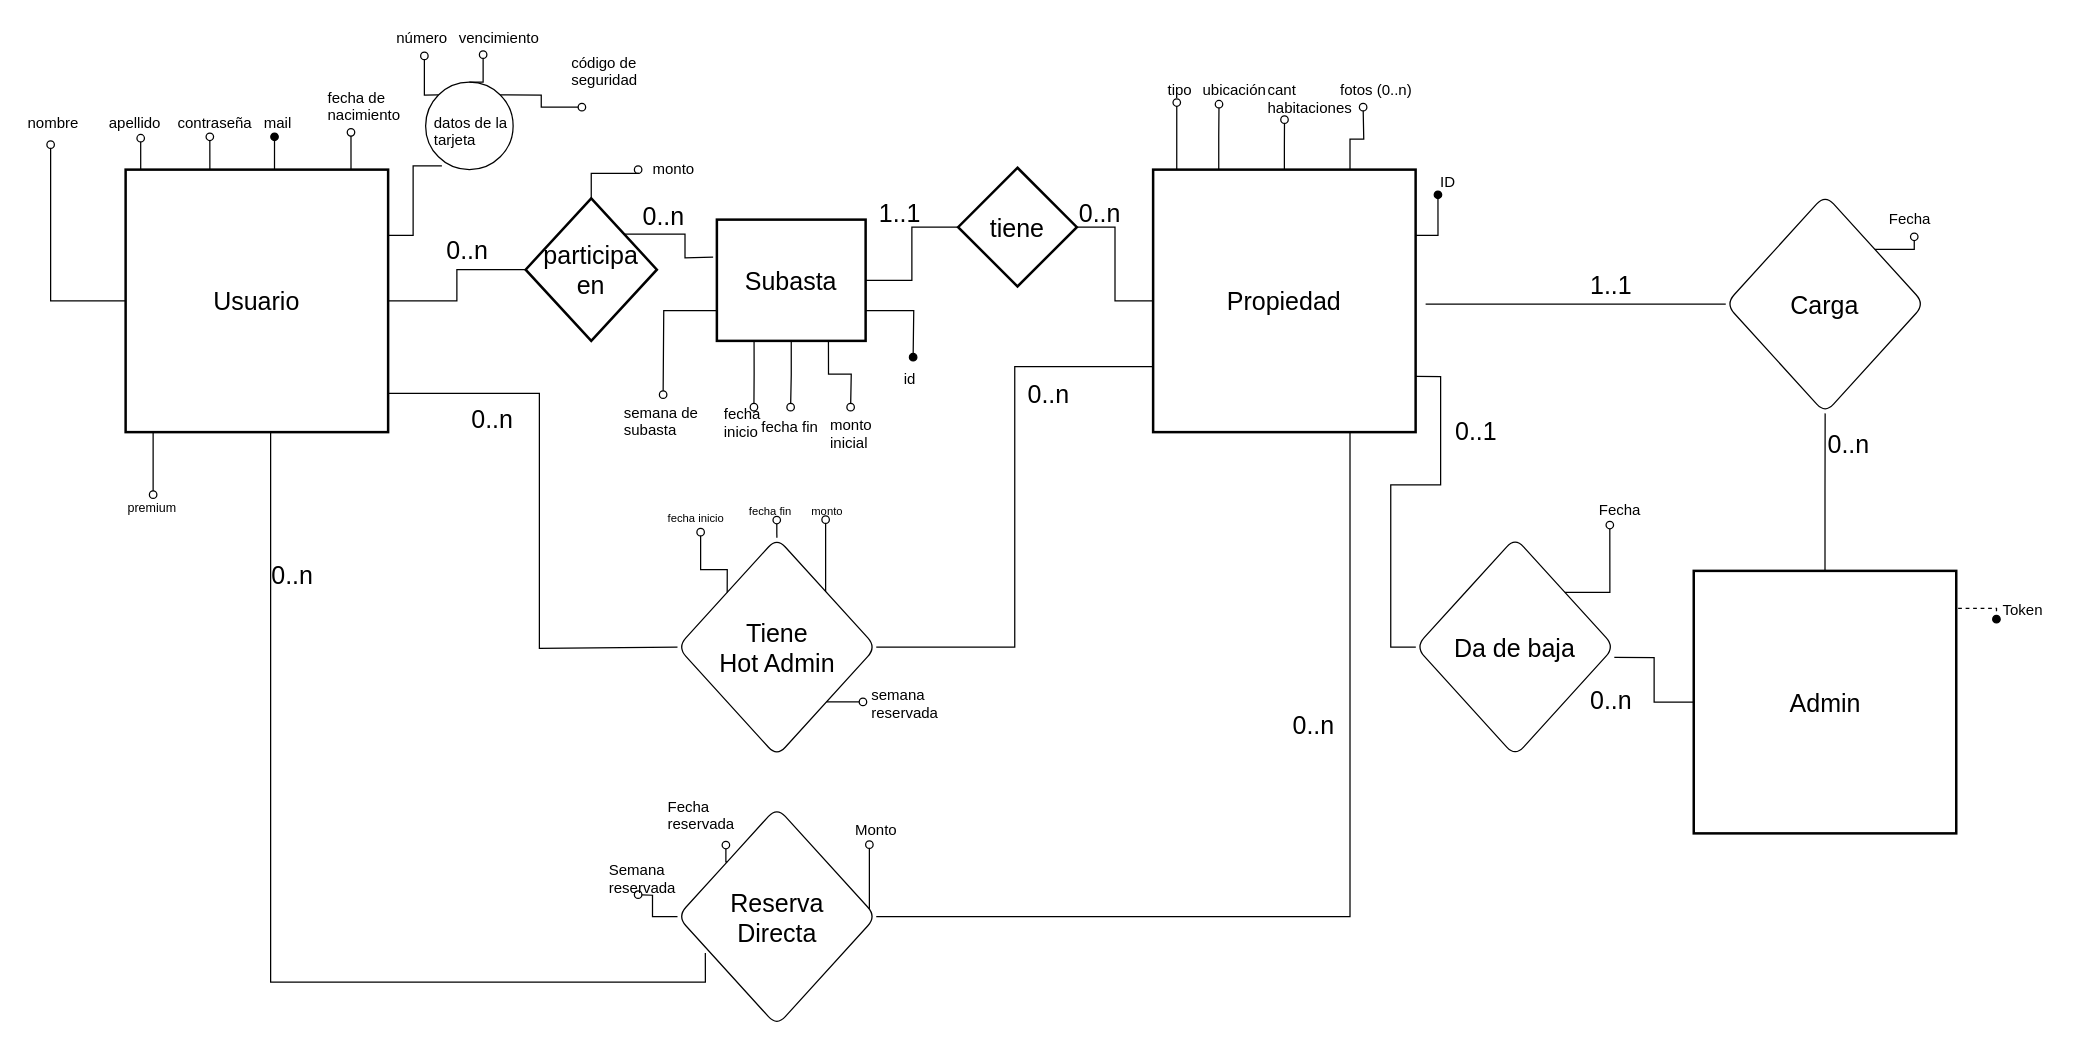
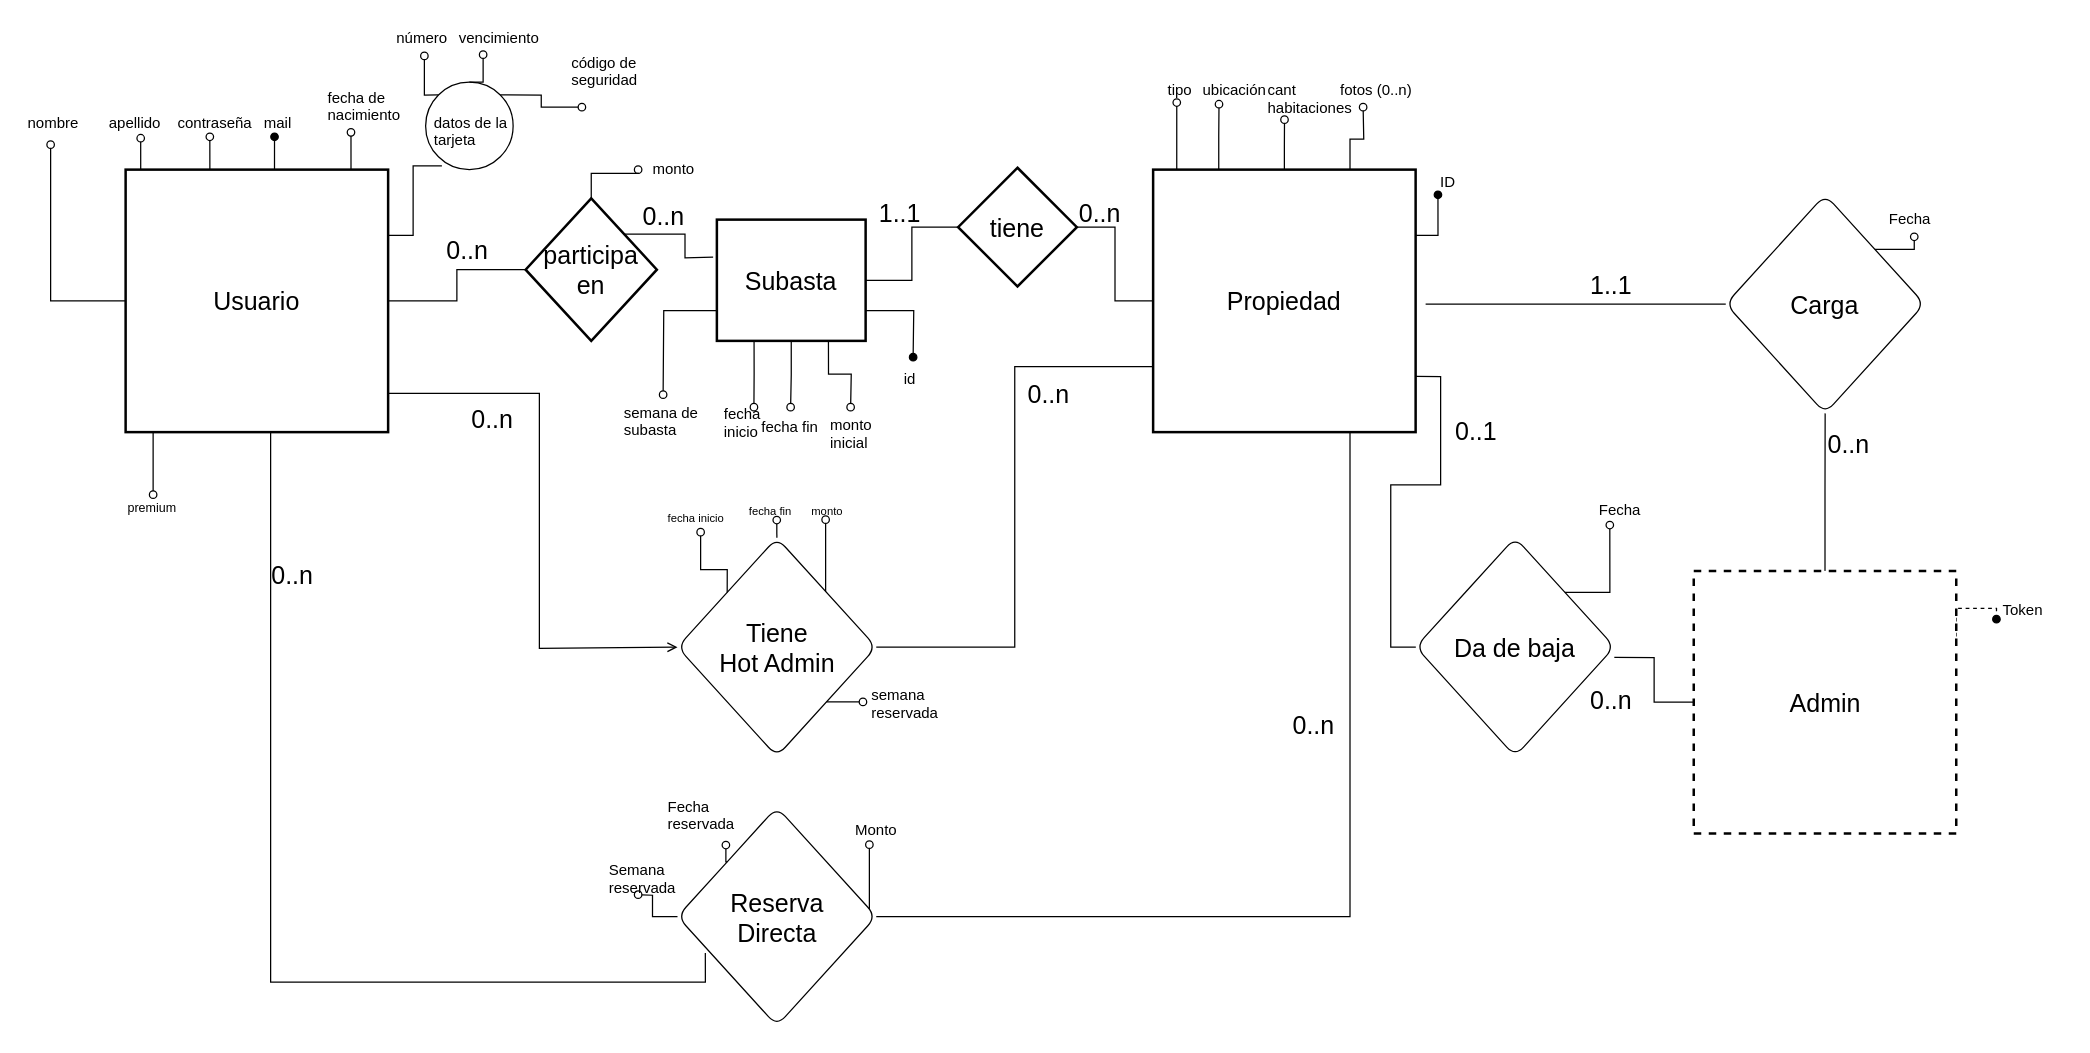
(672, 647) -> (671, 647)
(1825, 702) -> (1825, 702)
